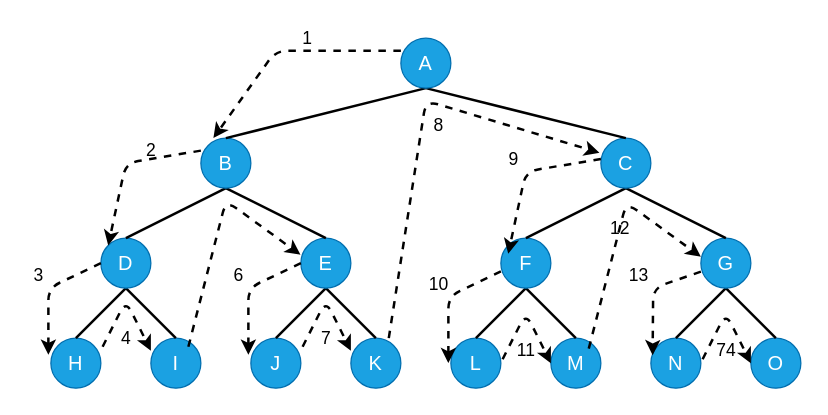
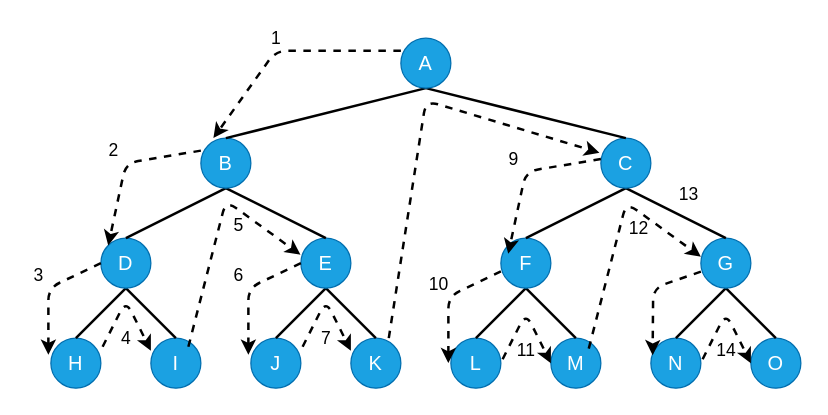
(307, 38) -> (276, 38)
(438, 126) -> none
(151, 151) -> (113, 151)
none -> (238, 226)
(620, 228) -> (639, 228)
(638, 276) -> (688, 194)
(726, 351) -> (726, 351)
